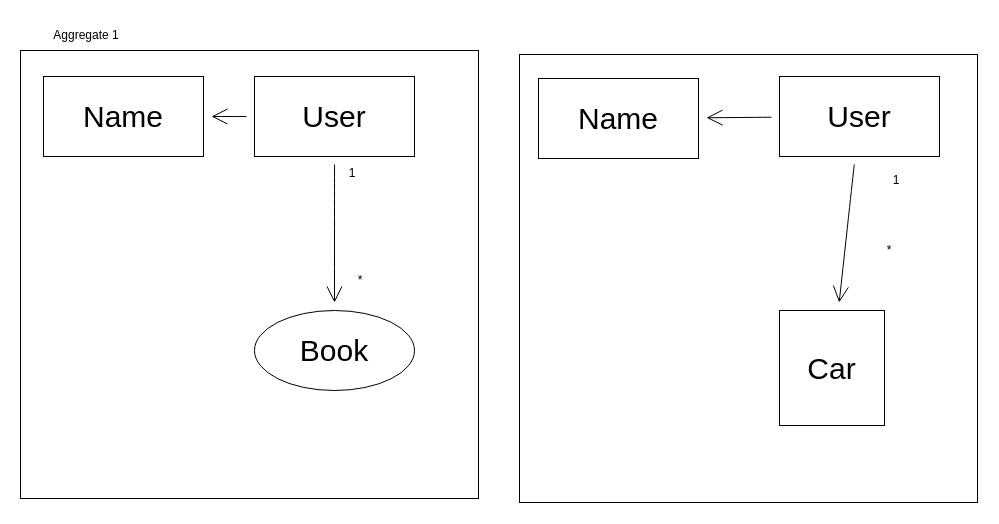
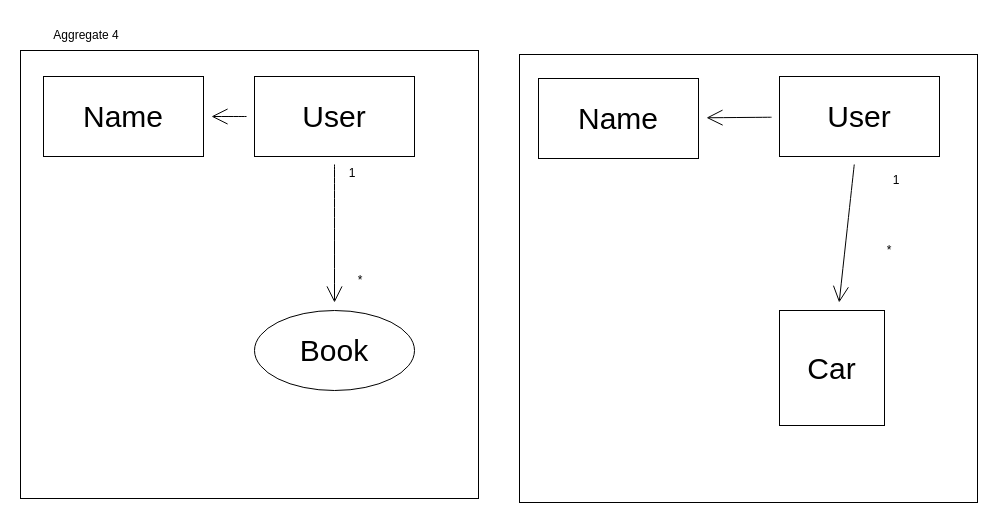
(87, 36) -> (87, 36)
